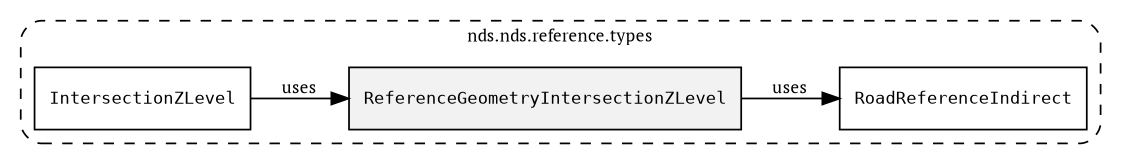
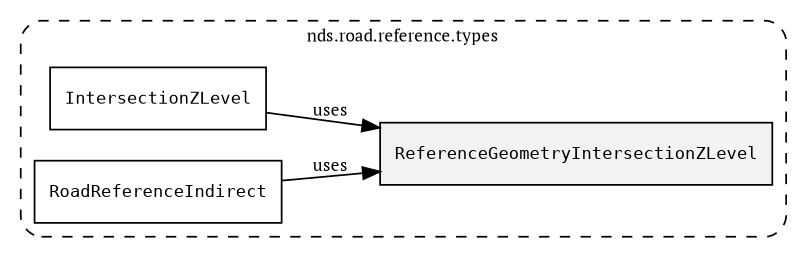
(561, 37) -> (403, 37)
(782, 98) -> (322, 177)
